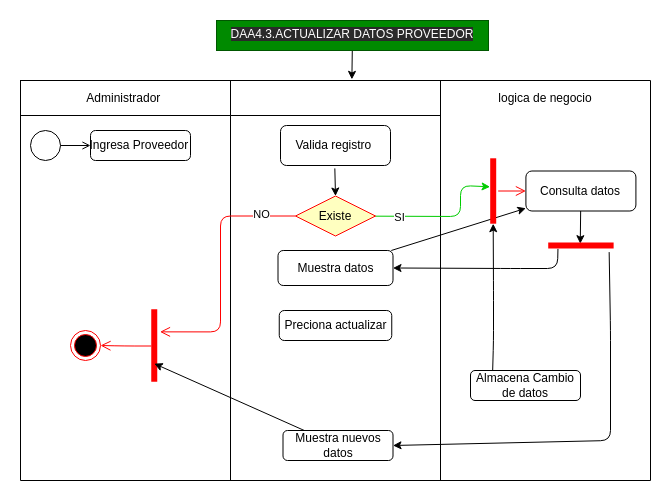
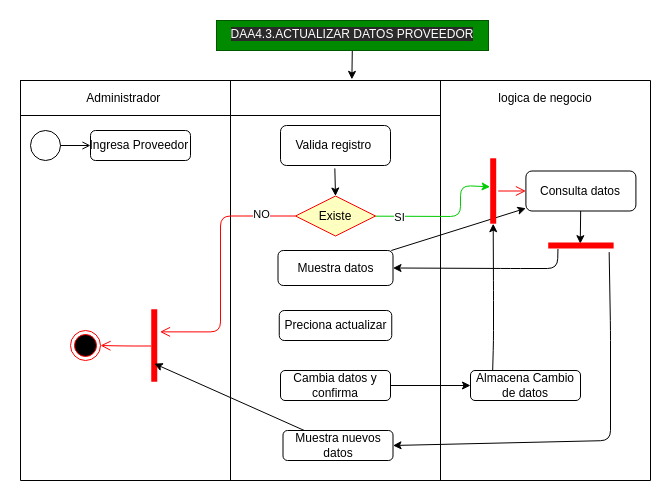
none -> (336, 386)
none -> (427, 386)
